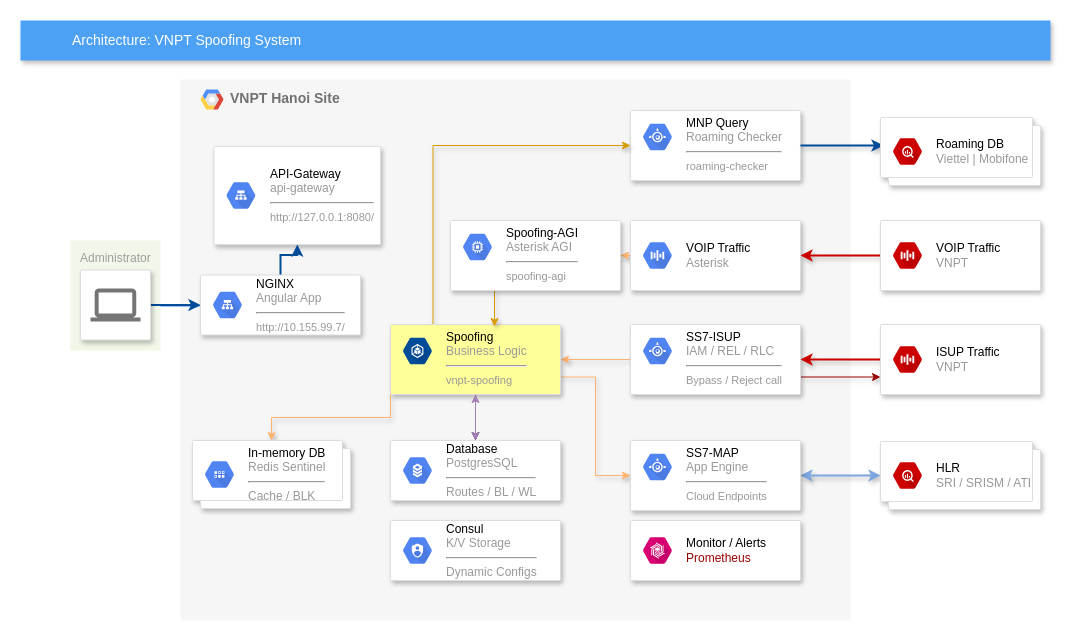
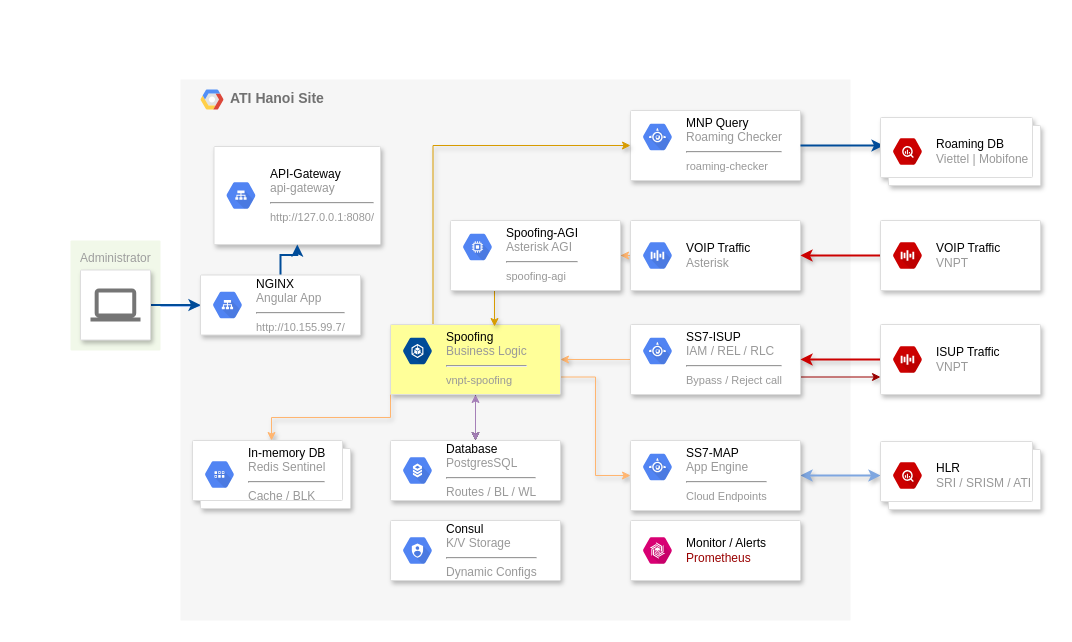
(536, 41) -> none
(282, 99) -> (278, 99)
